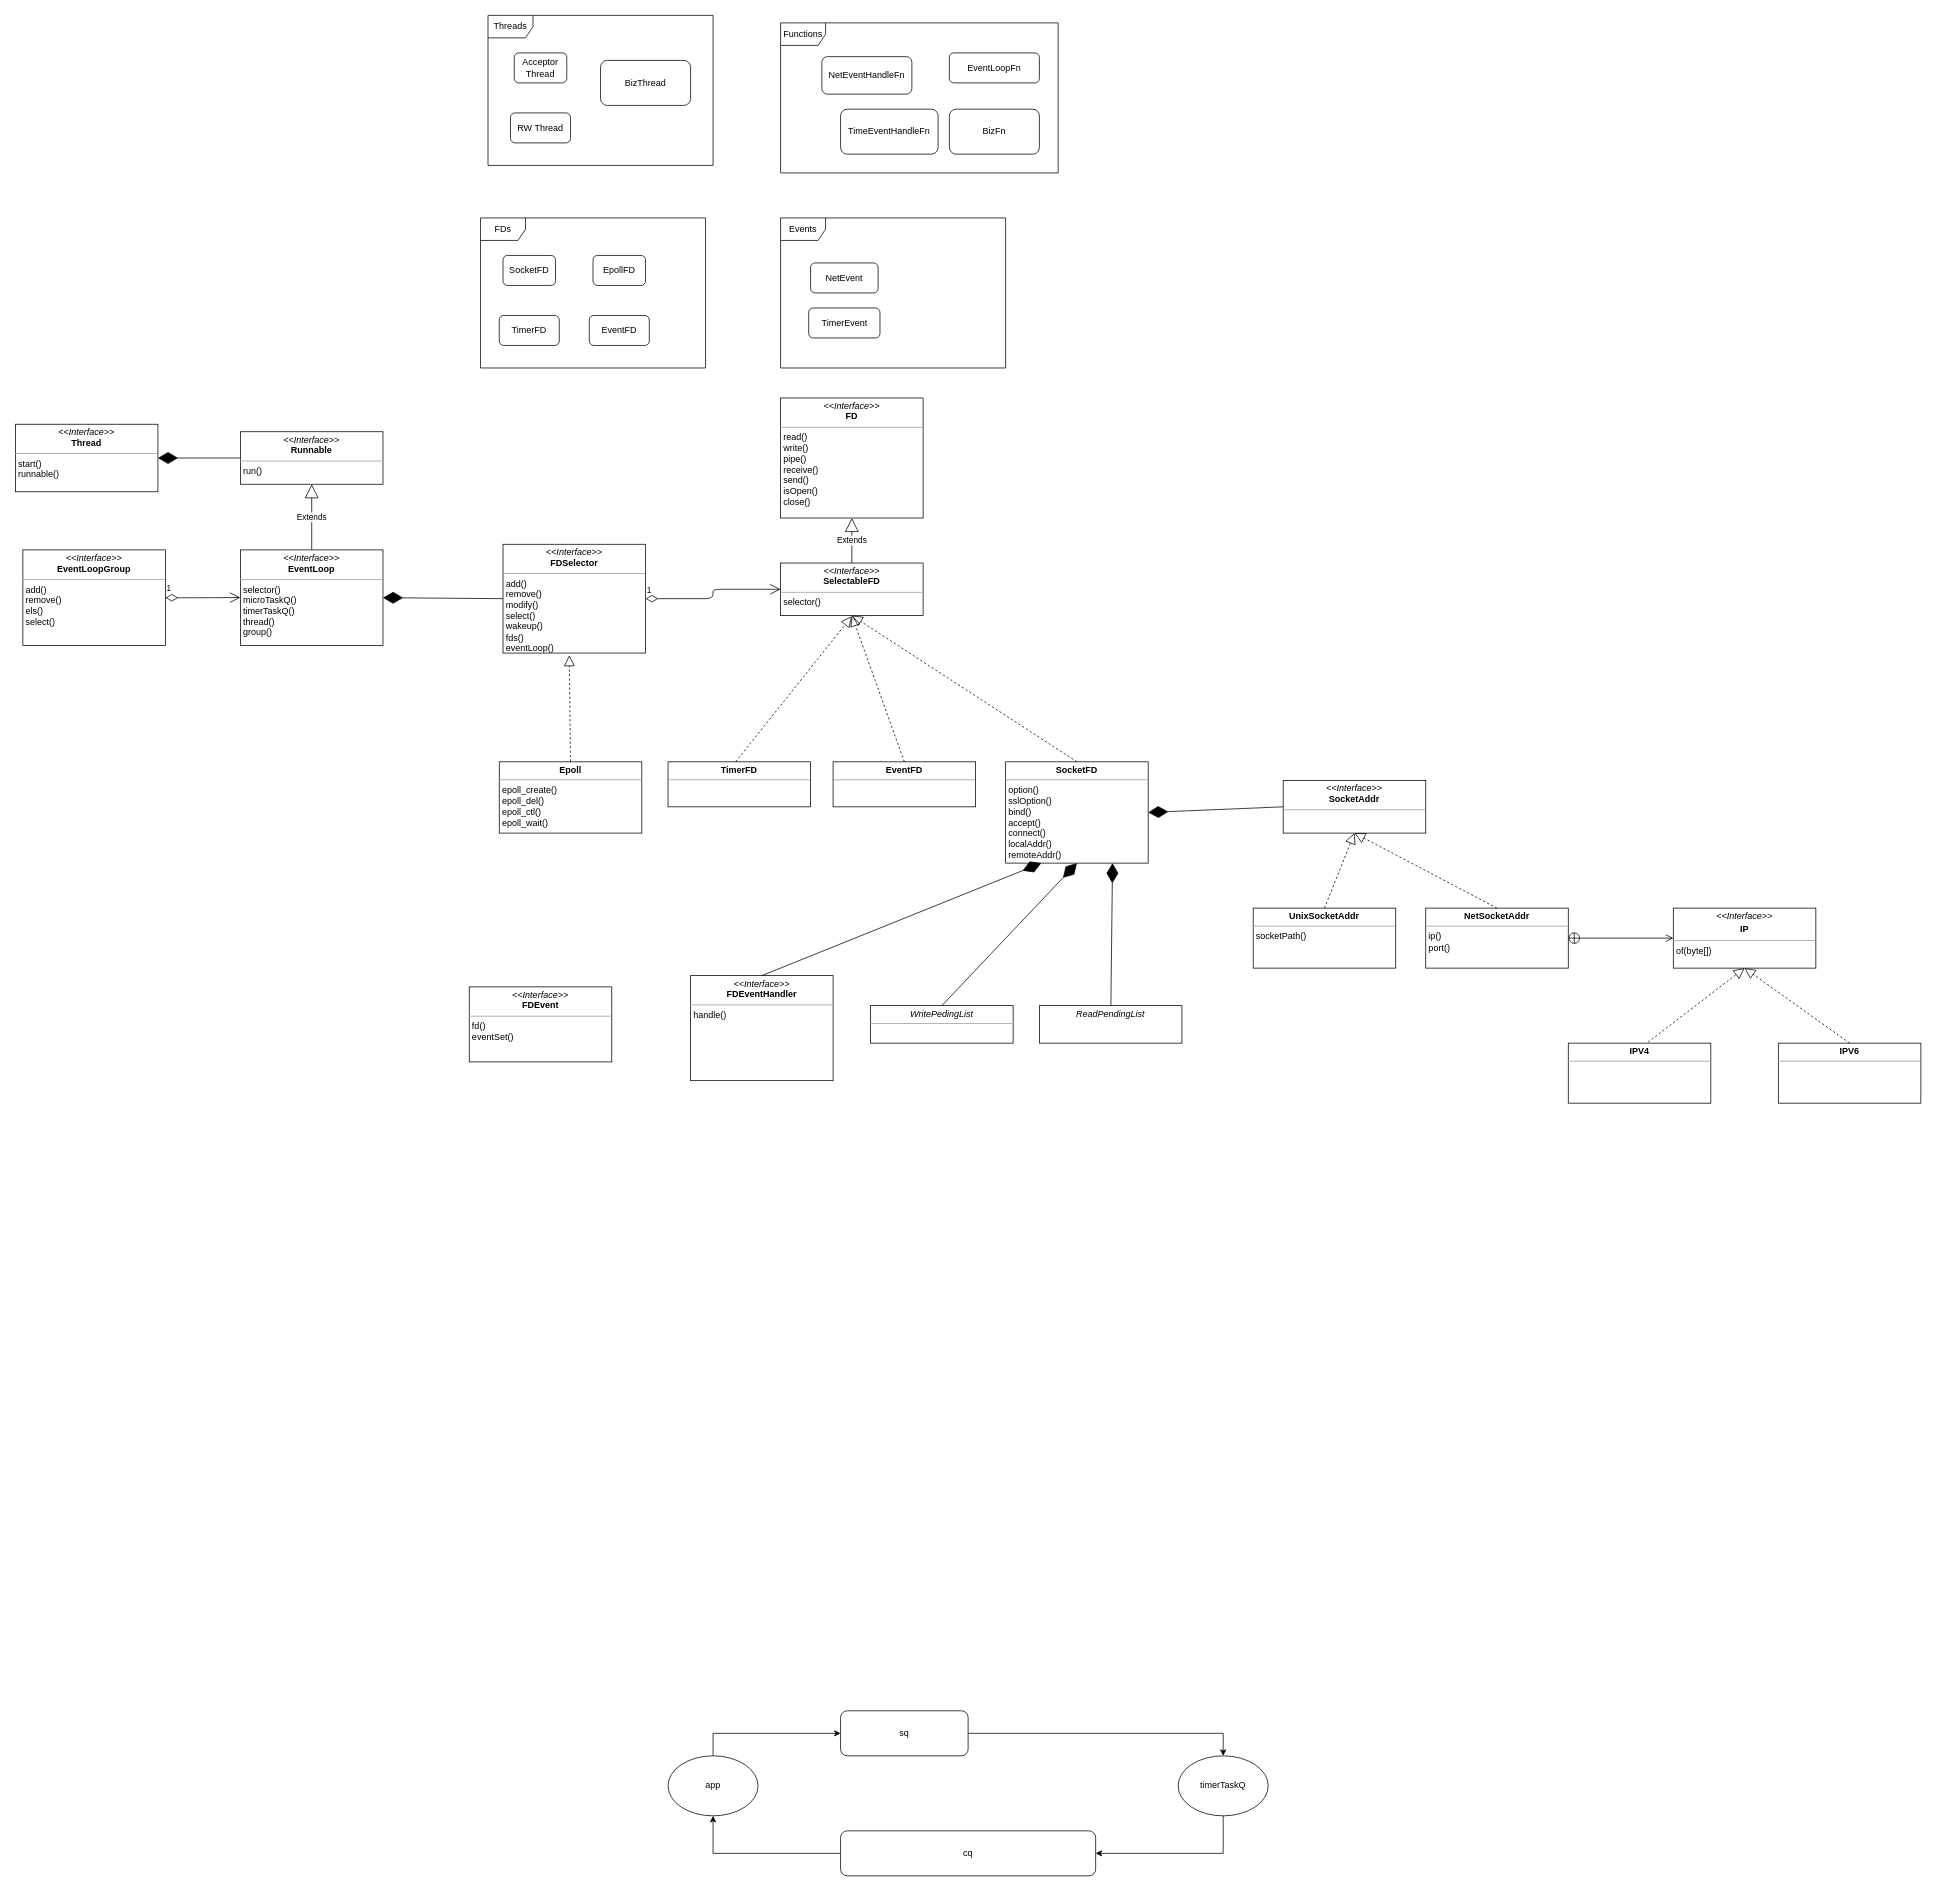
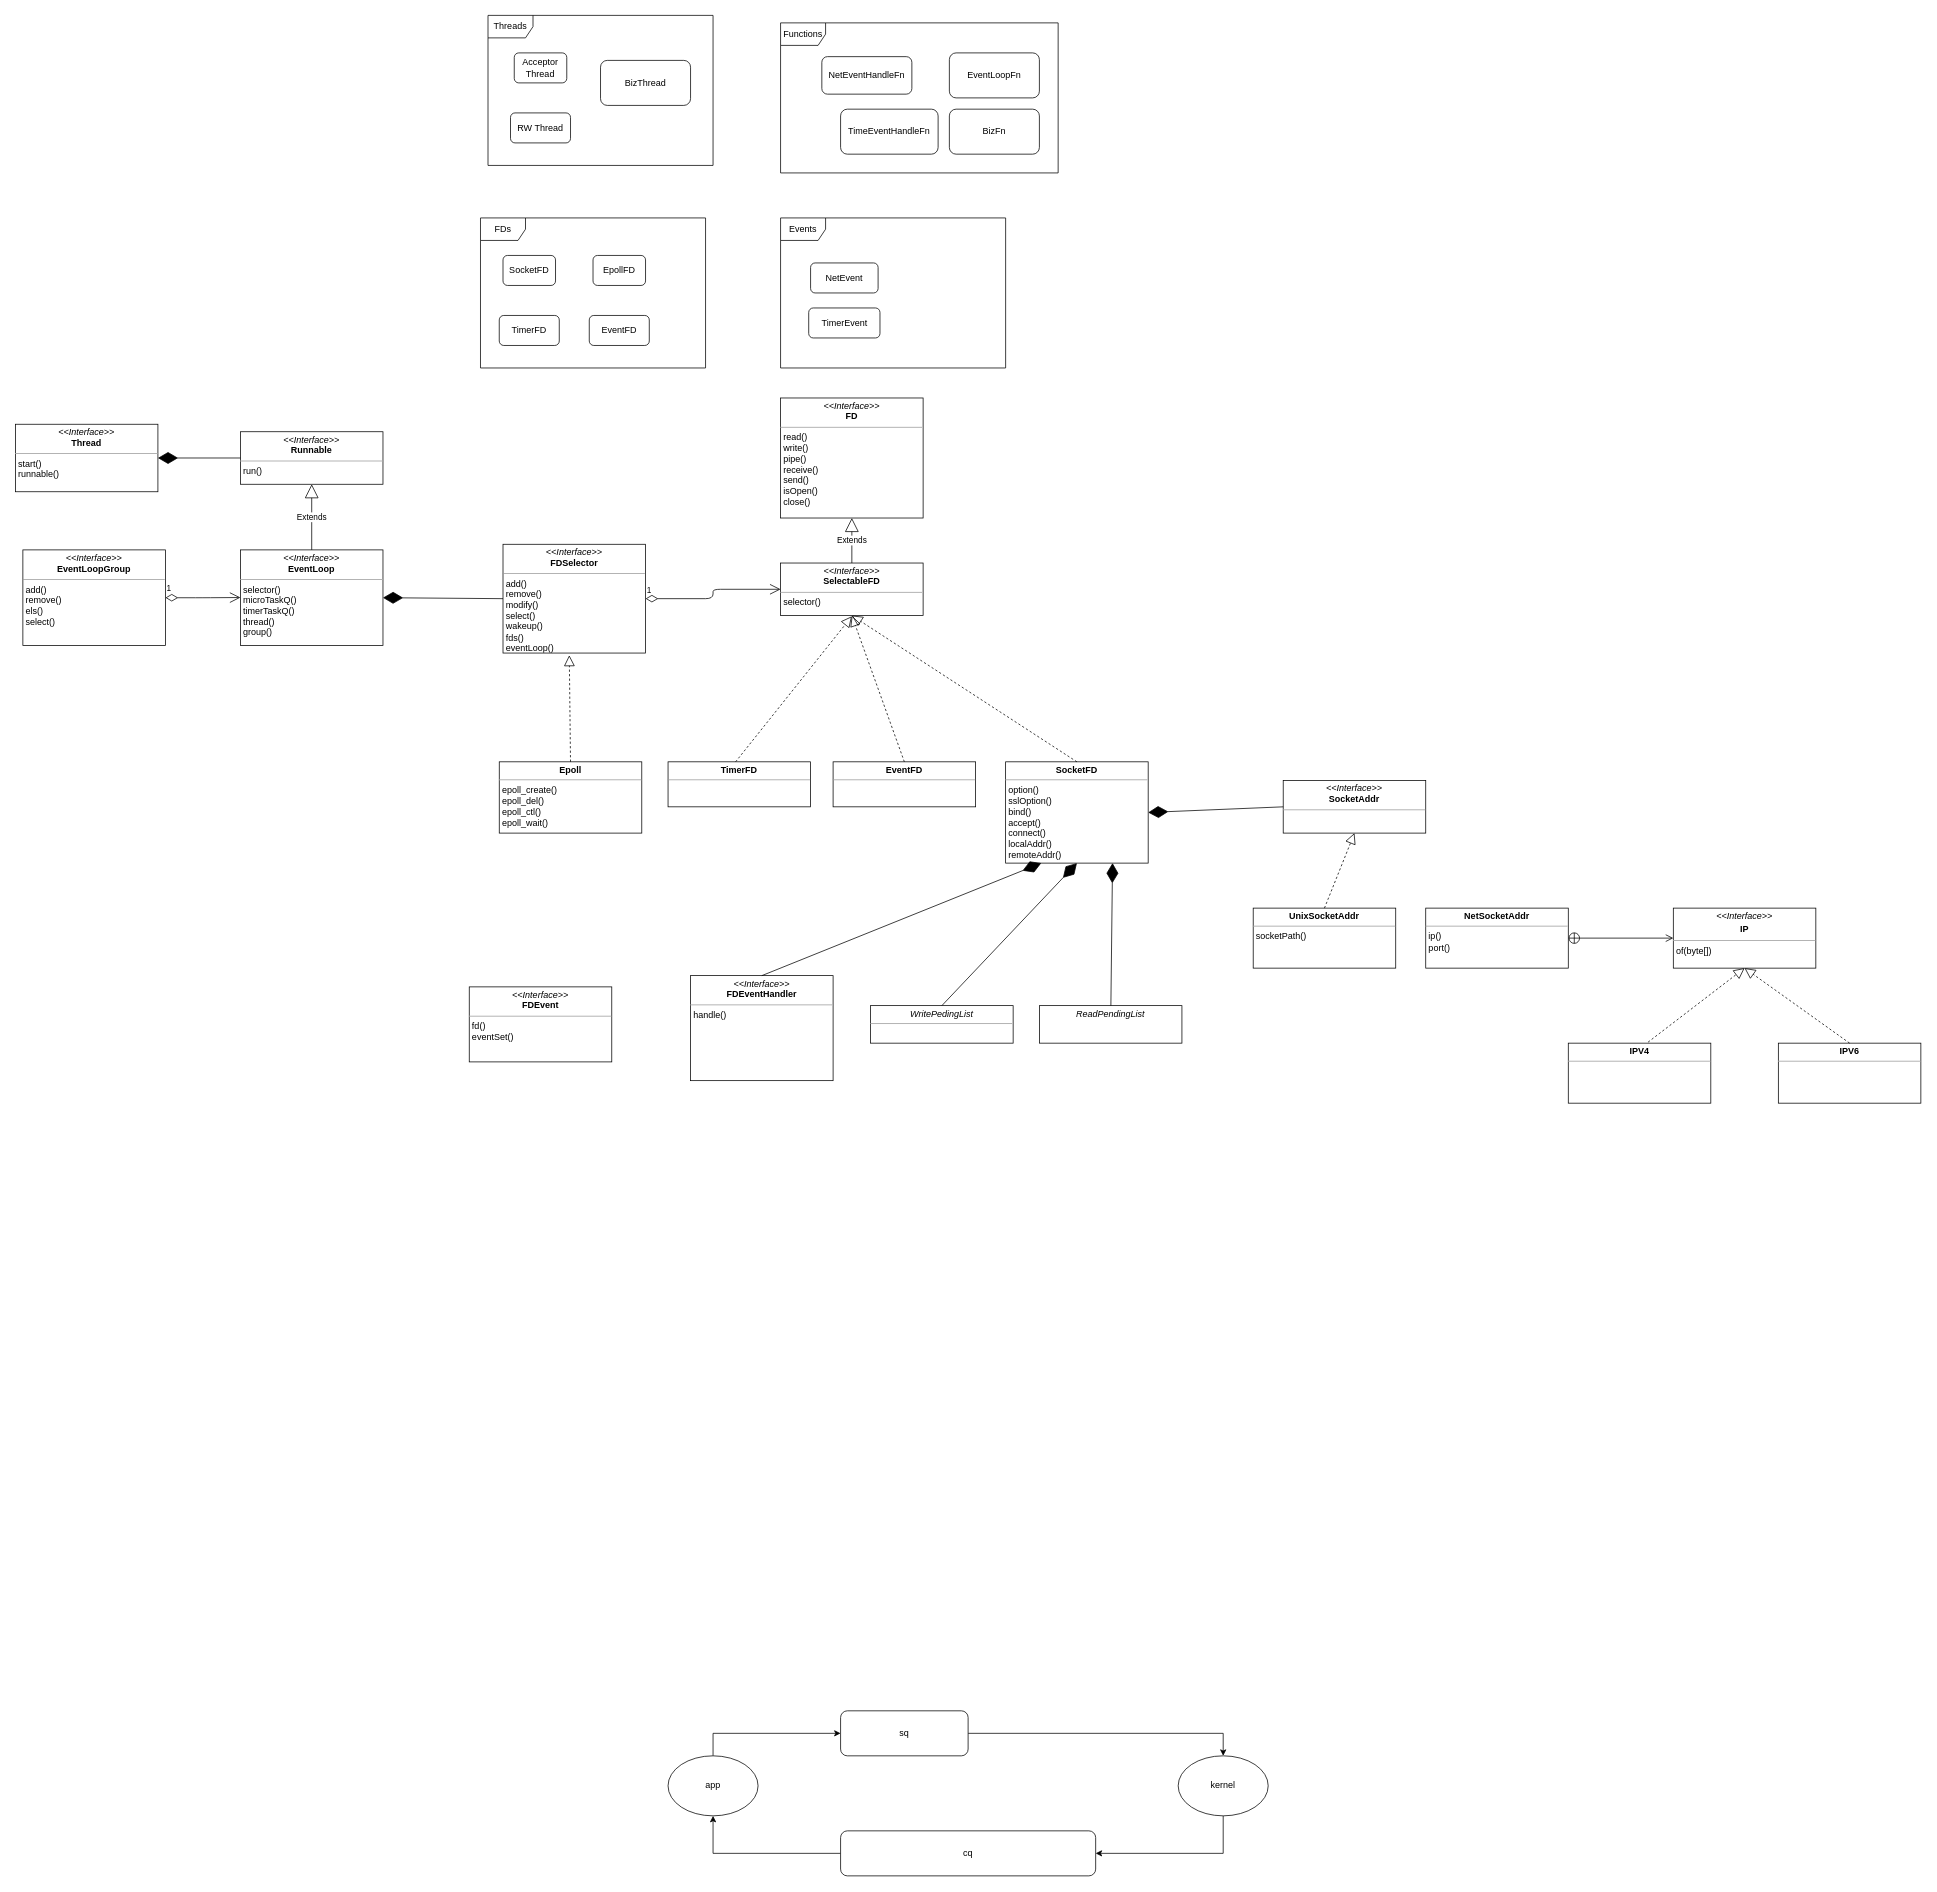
(994, 68) -> (994, 75)
(1430, 873) -> none
(1223, 1785) -> (1223, 1785)
